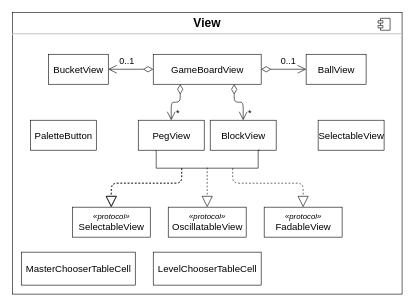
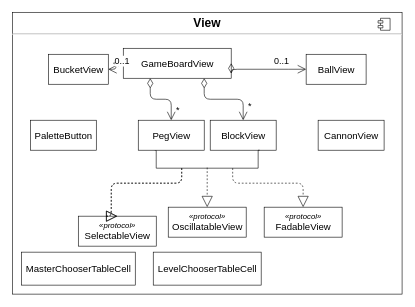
(207, 69) -> (177, 63)
(352, 135) -> (352, 135)
(111, 222) -> (117, 231)
